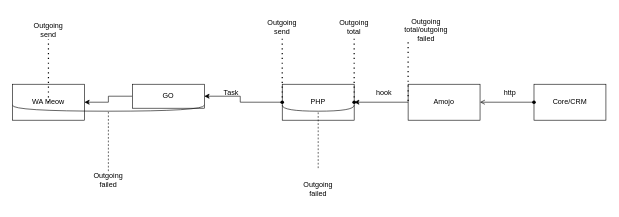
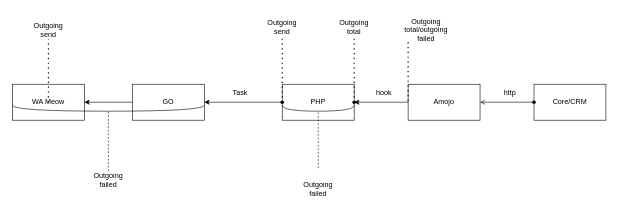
(231, 93) -> (240, 93)
(168, 96) -> (168, 102)
